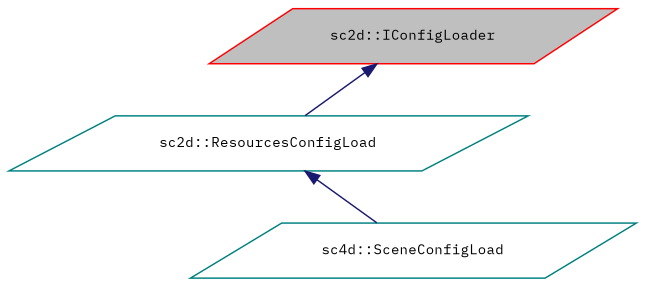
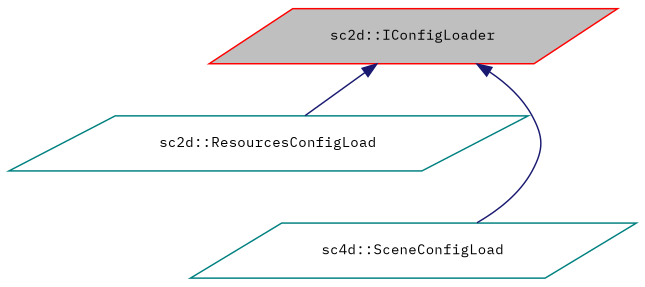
(347, 201) -> (540, 151)
